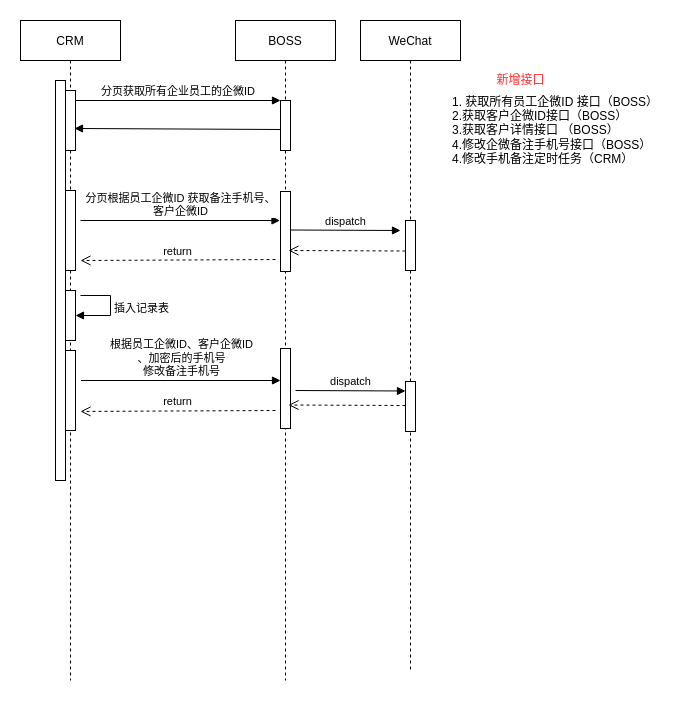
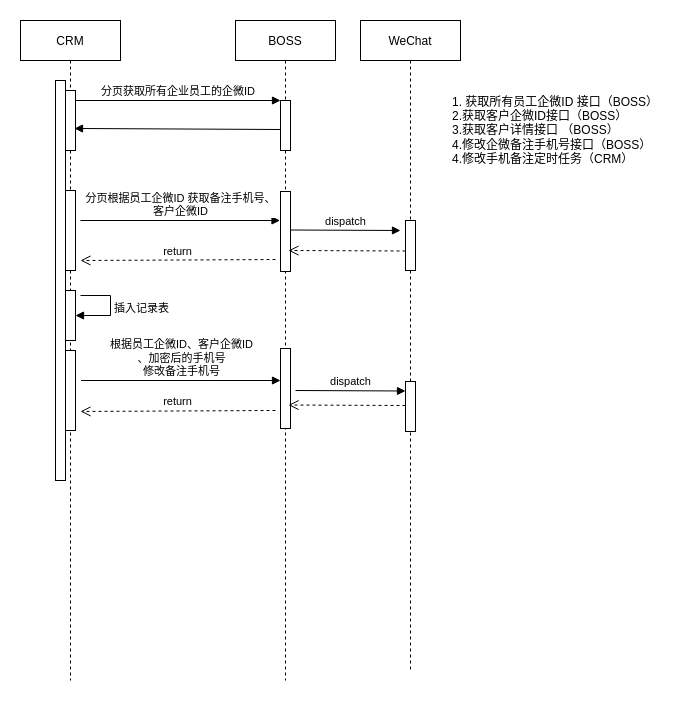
(521, 81) -> none
